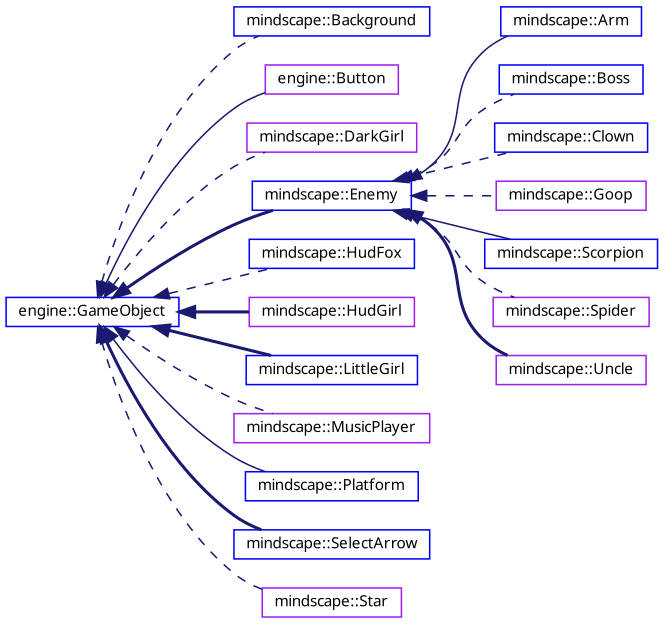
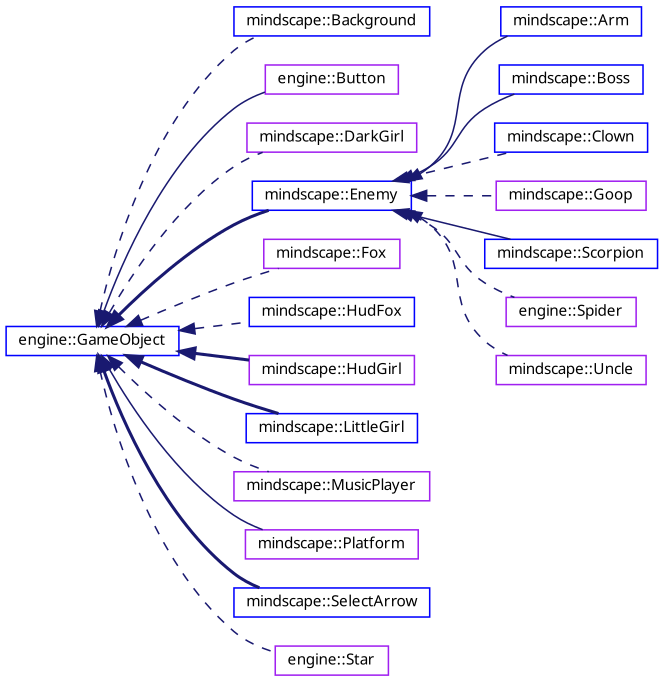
(463, 129) -> (463, 129)
none -> (332, 254)
(459, 290) -> (459, 290)
(571, 312) -> (571, 312)
(332, 486) -> (332, 544)
(332, 602) -> (332, 661)
